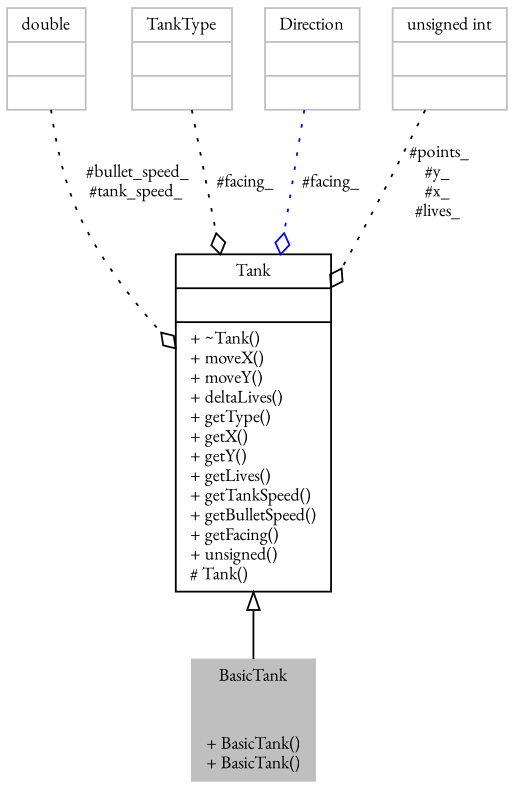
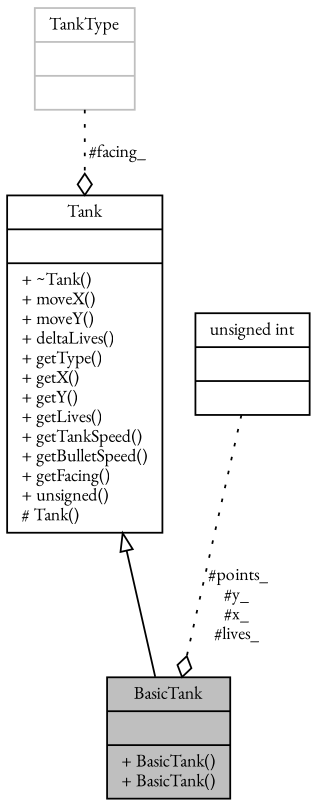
(46, 59) -> none
(312, 59) -> none
(450, 59) -> (253, 364)
(384, 190) -> (214, 535)
(253, 720) -> (169, 738)
